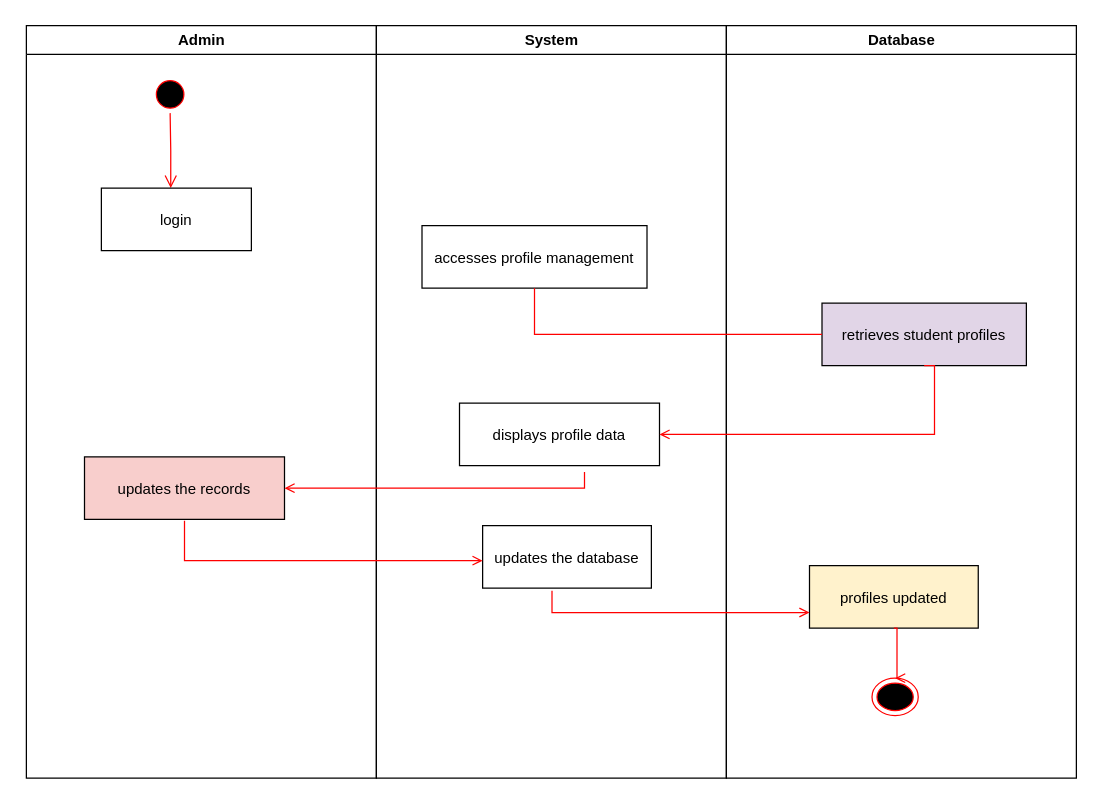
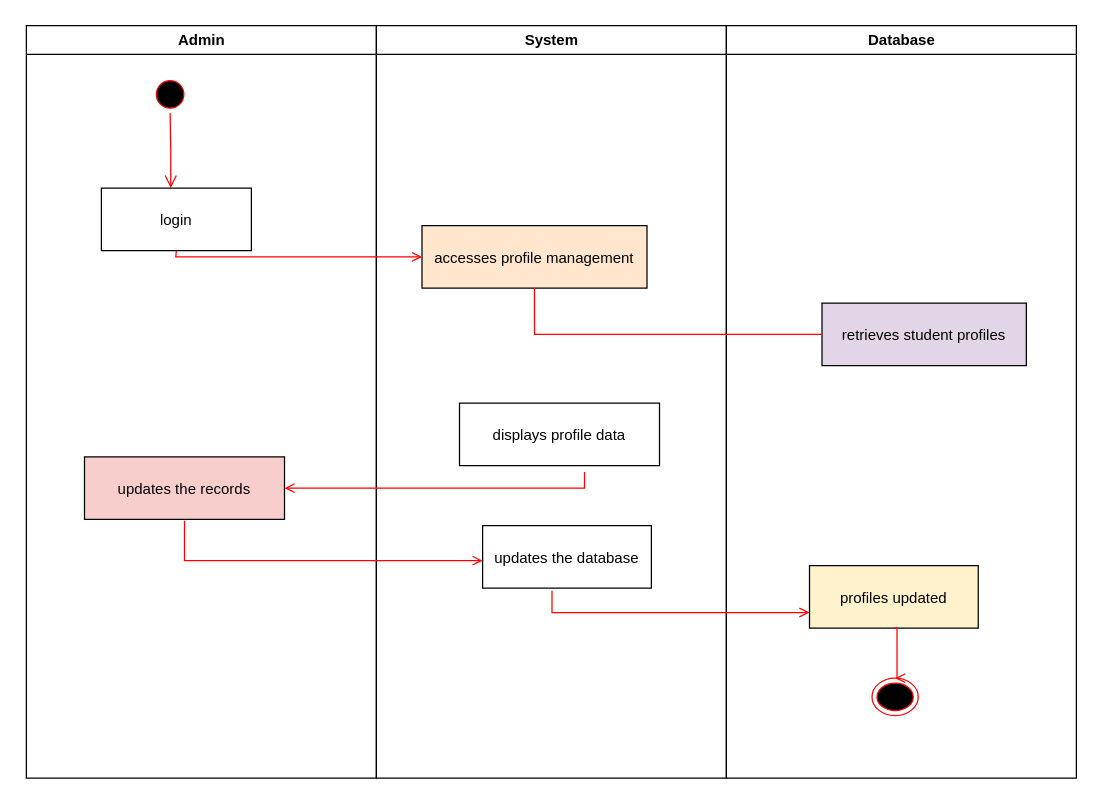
none -> (294, 257)
(534, 257) -> (534, 257)
(837, 434) -> none
